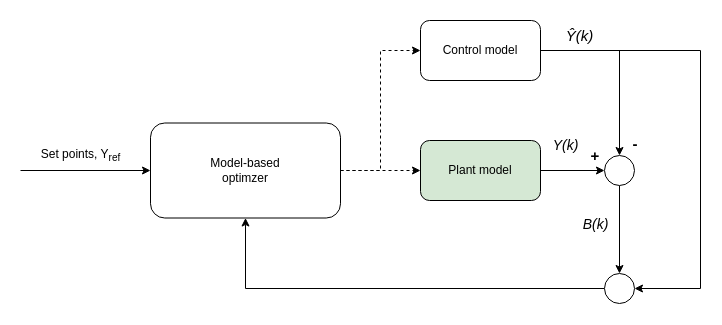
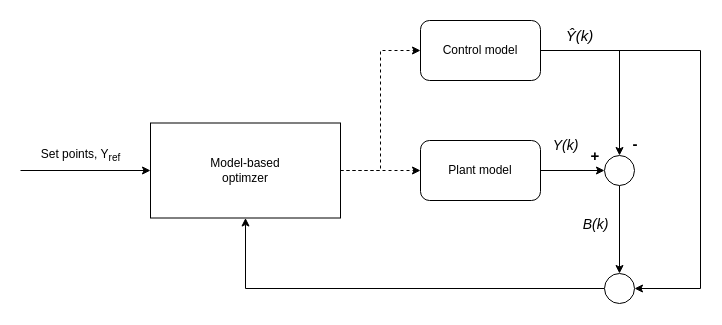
(246, 171) -> (246, 171)
(481, 171) -> (481, 171)
